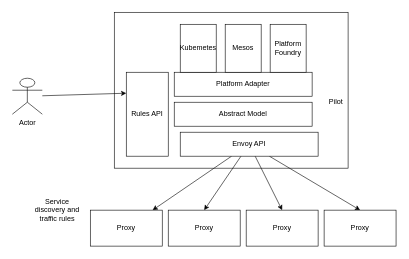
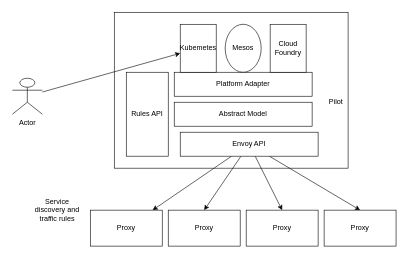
(243, 48) -> (243, 48)
(288, 48) -> (288, 48)
(50, 96) -> (110, 73)
